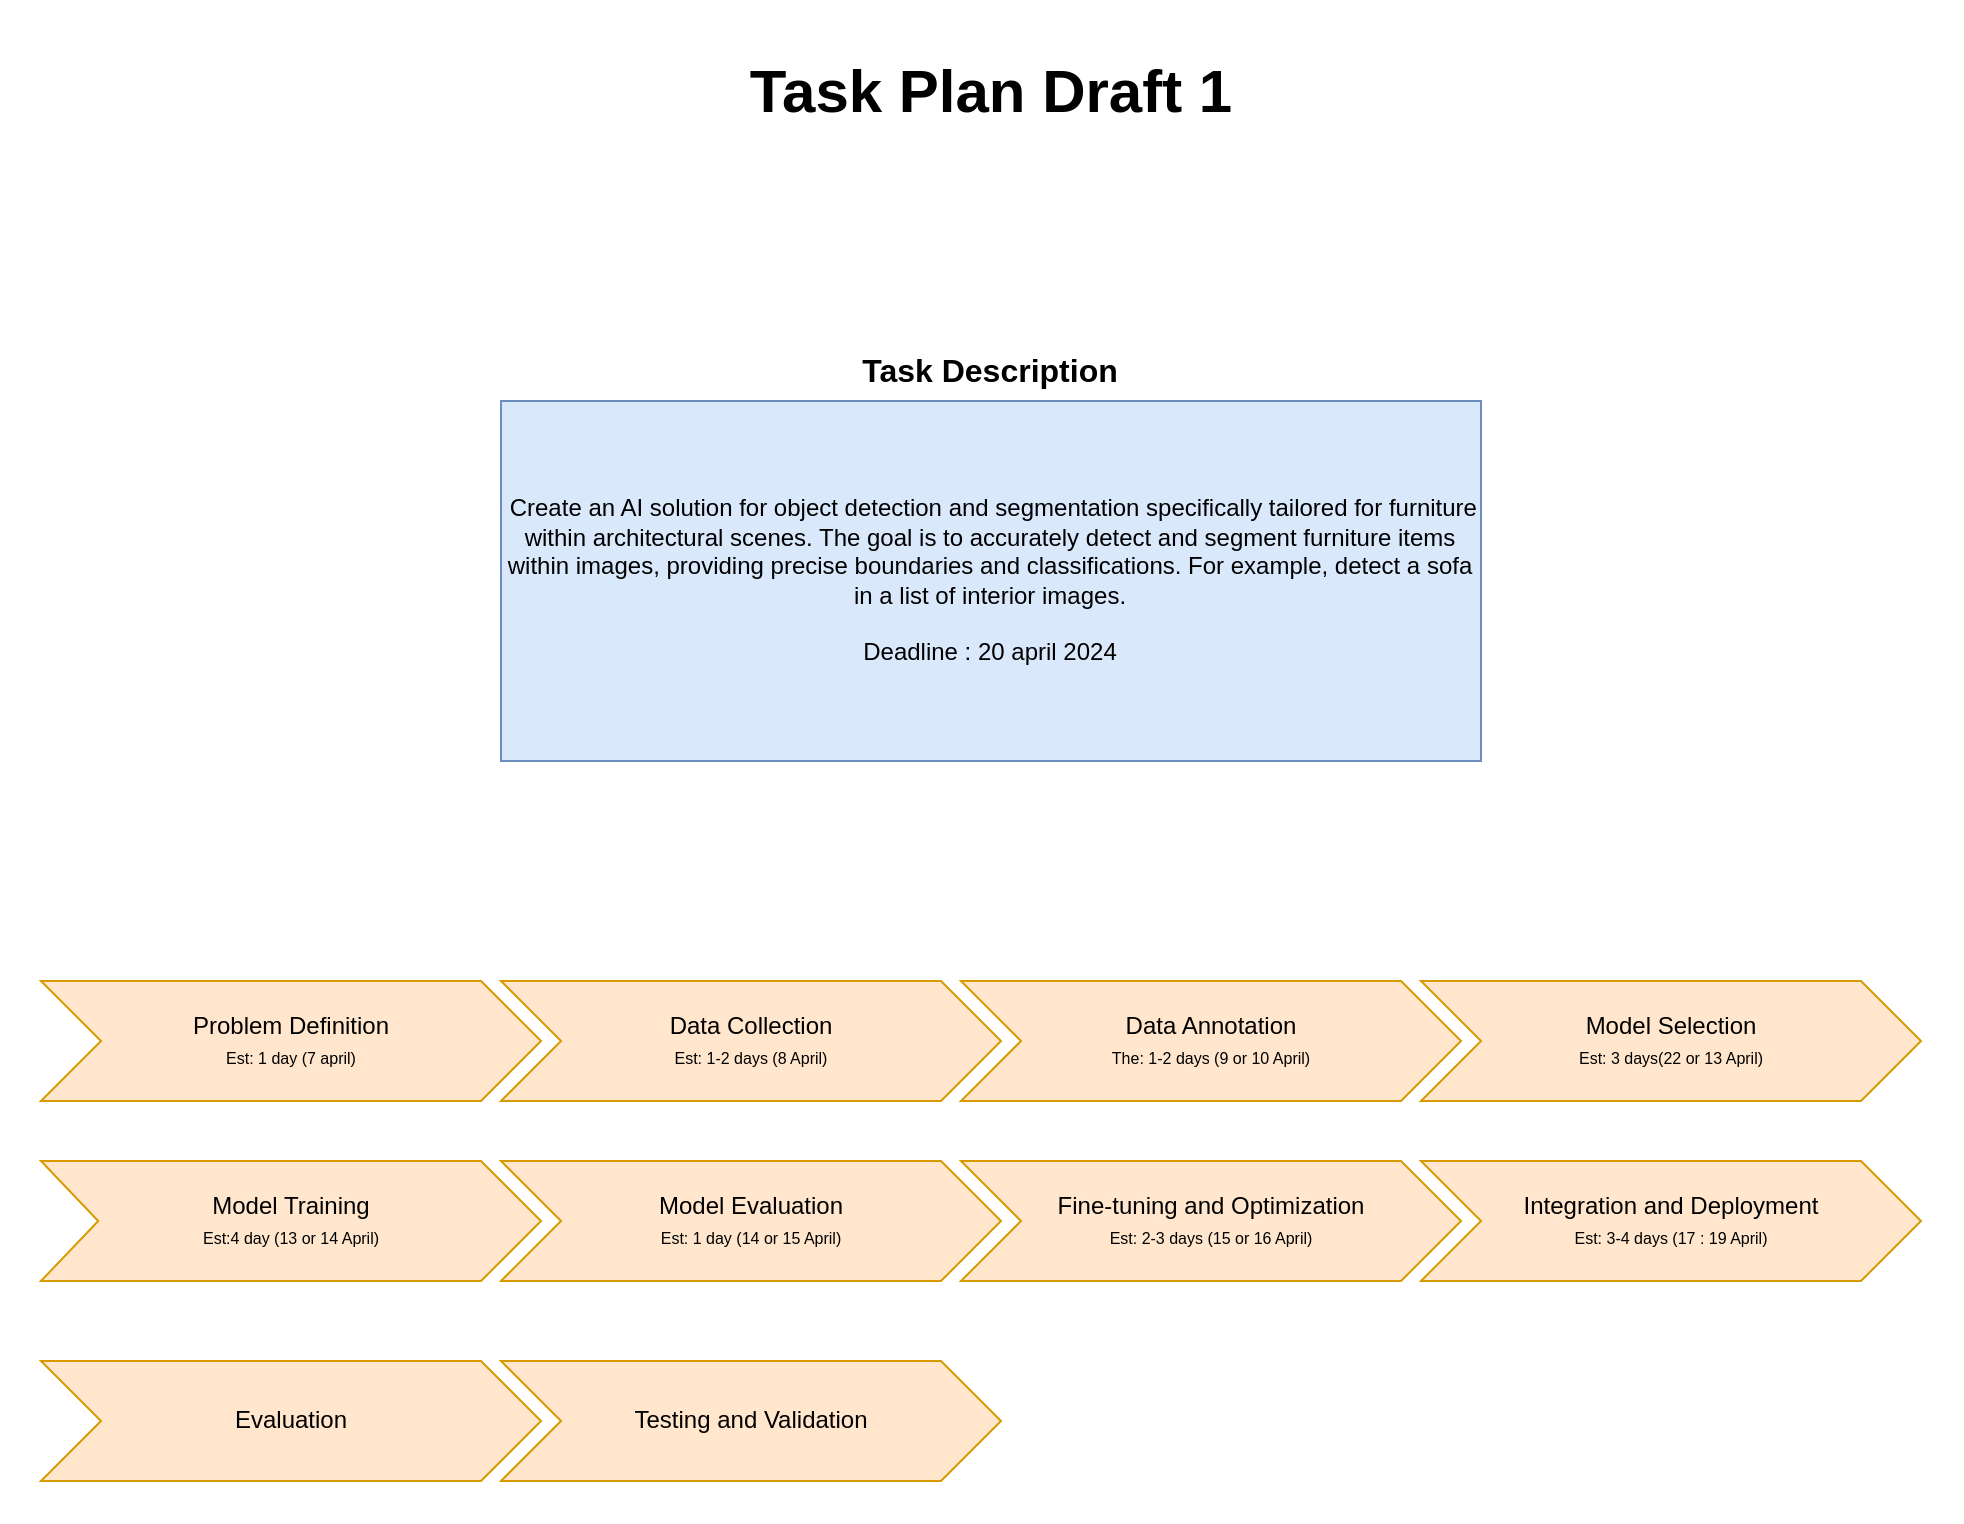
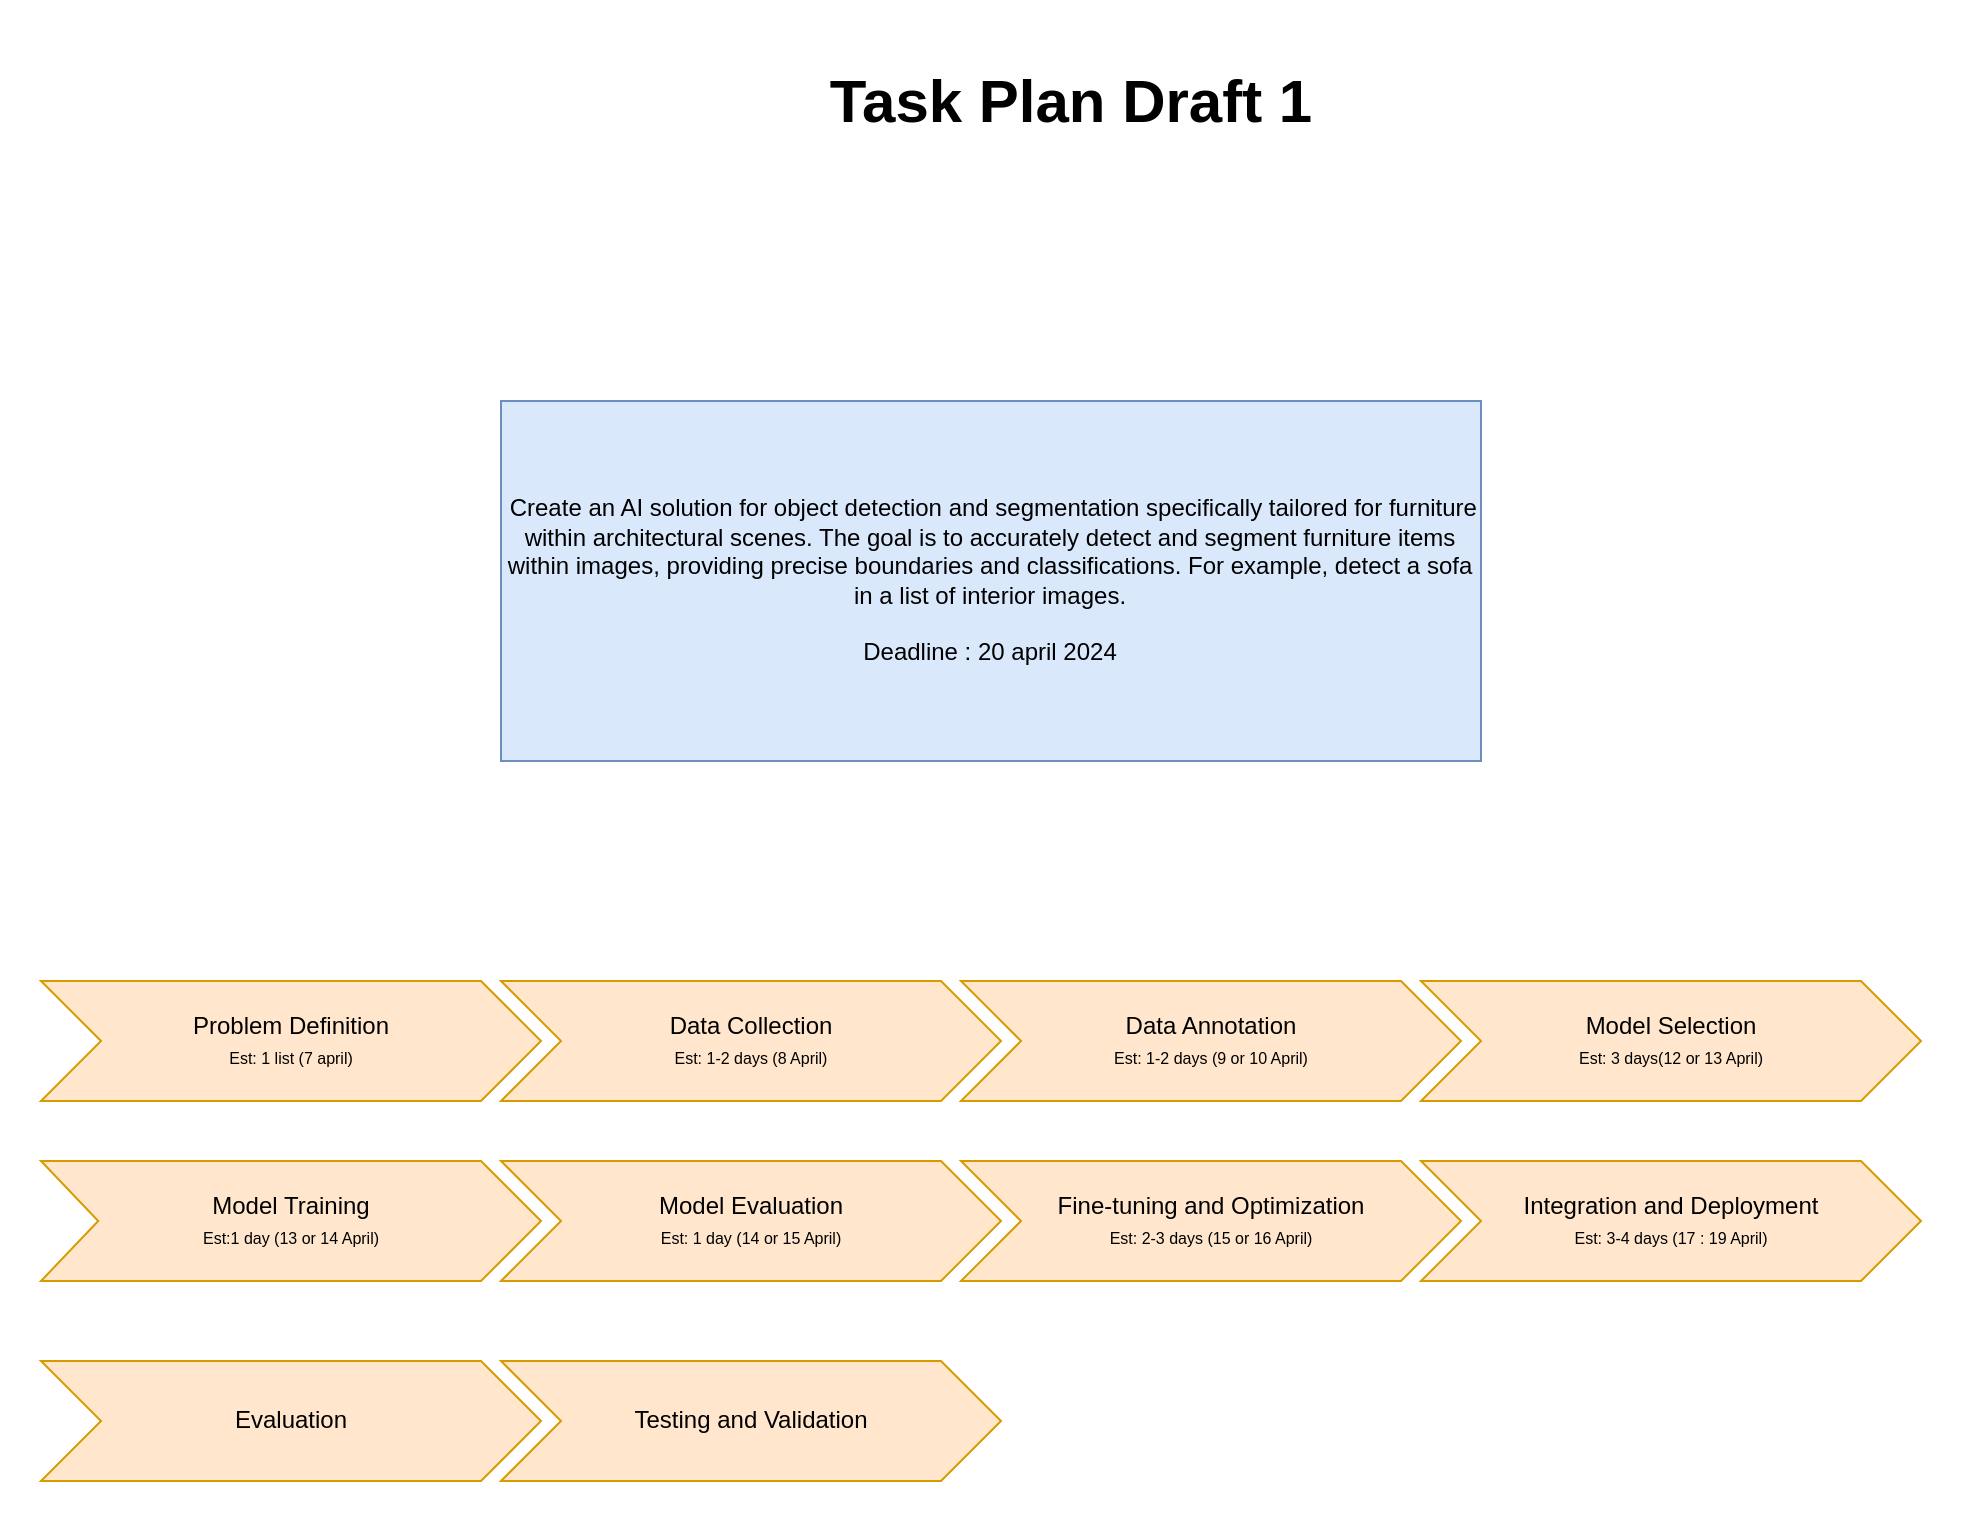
(991, 91) -> (1071, 101)
(991, 371) -> none
(292, 1041) -> (292, 1041)
(1212, 1041) -> (1212, 1041)
(1672, 1041) -> (1672, 1041)
(292, 1221) -> (292, 1221)
